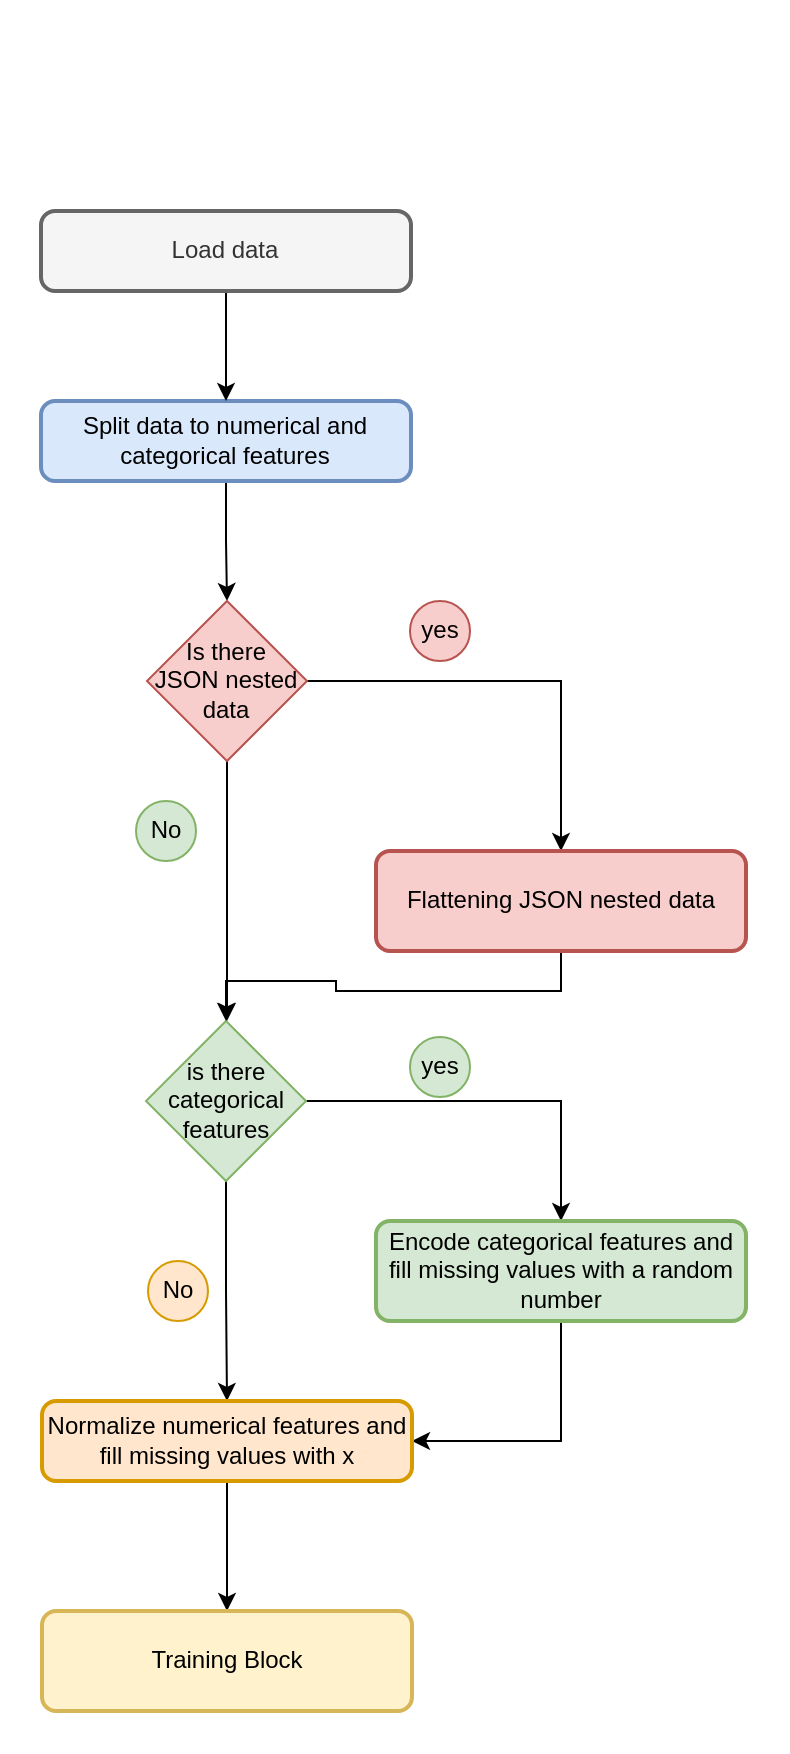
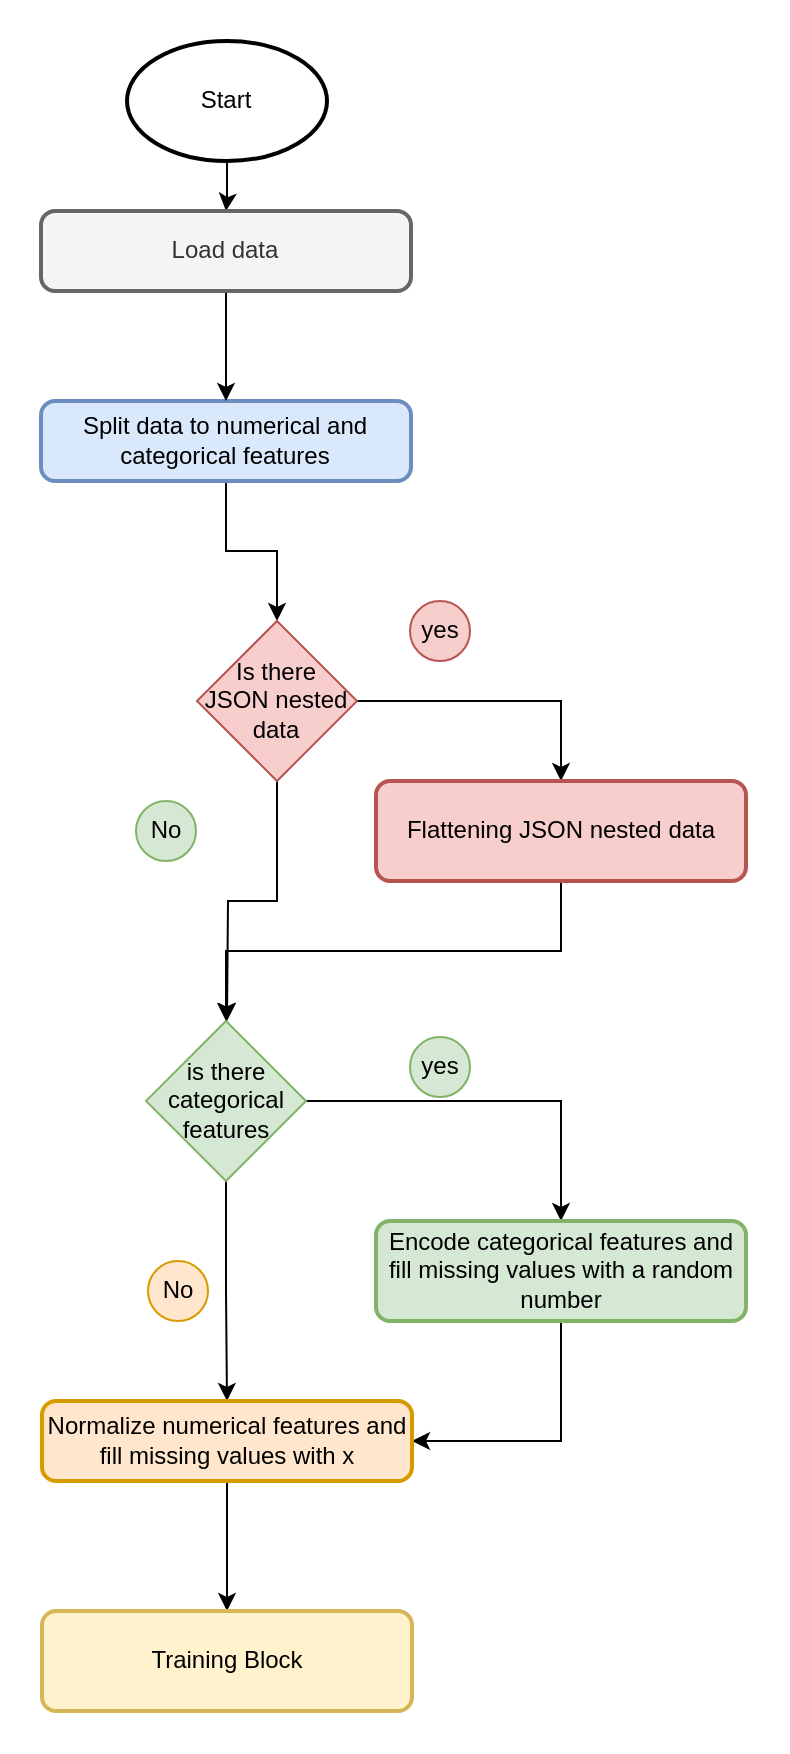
none -> (227, 101)
none -> (227, 182)
(227, 681) -> (277, 701)
(561, 901) -> (561, 831)
